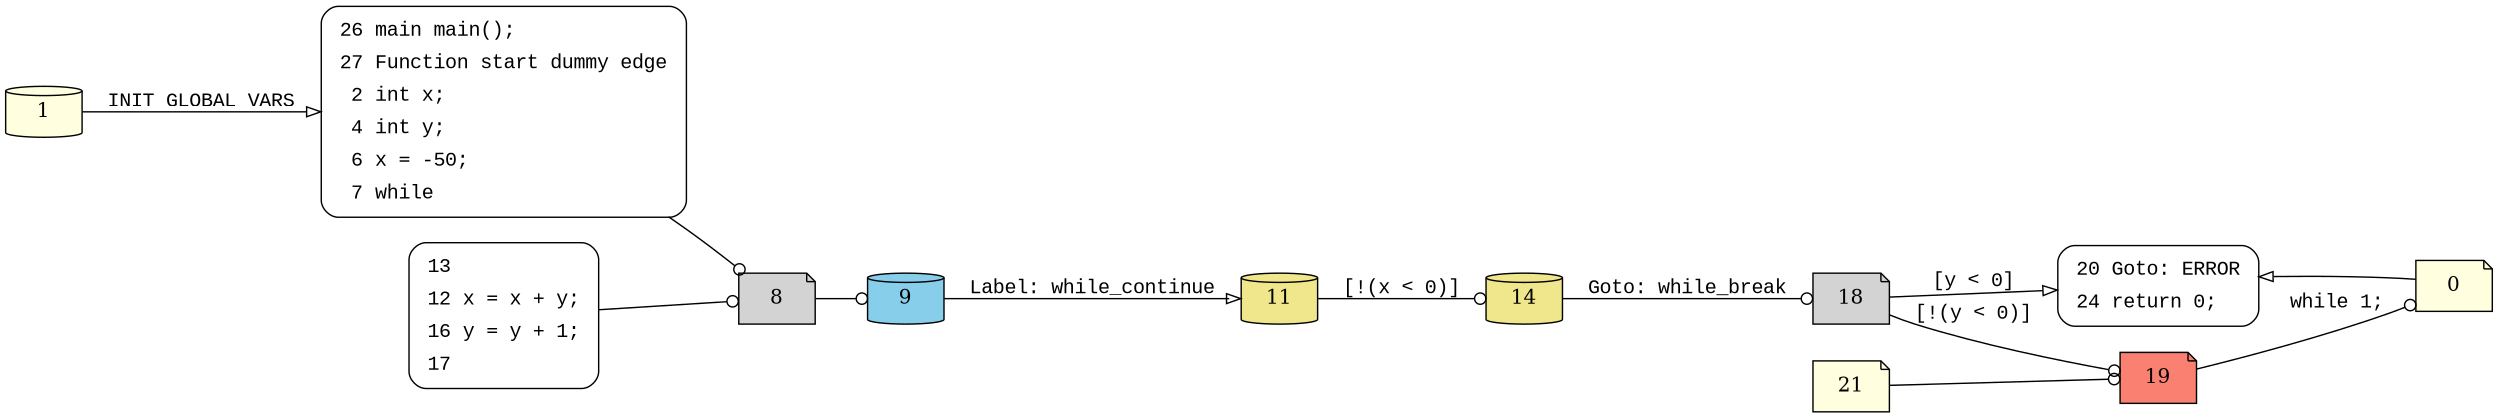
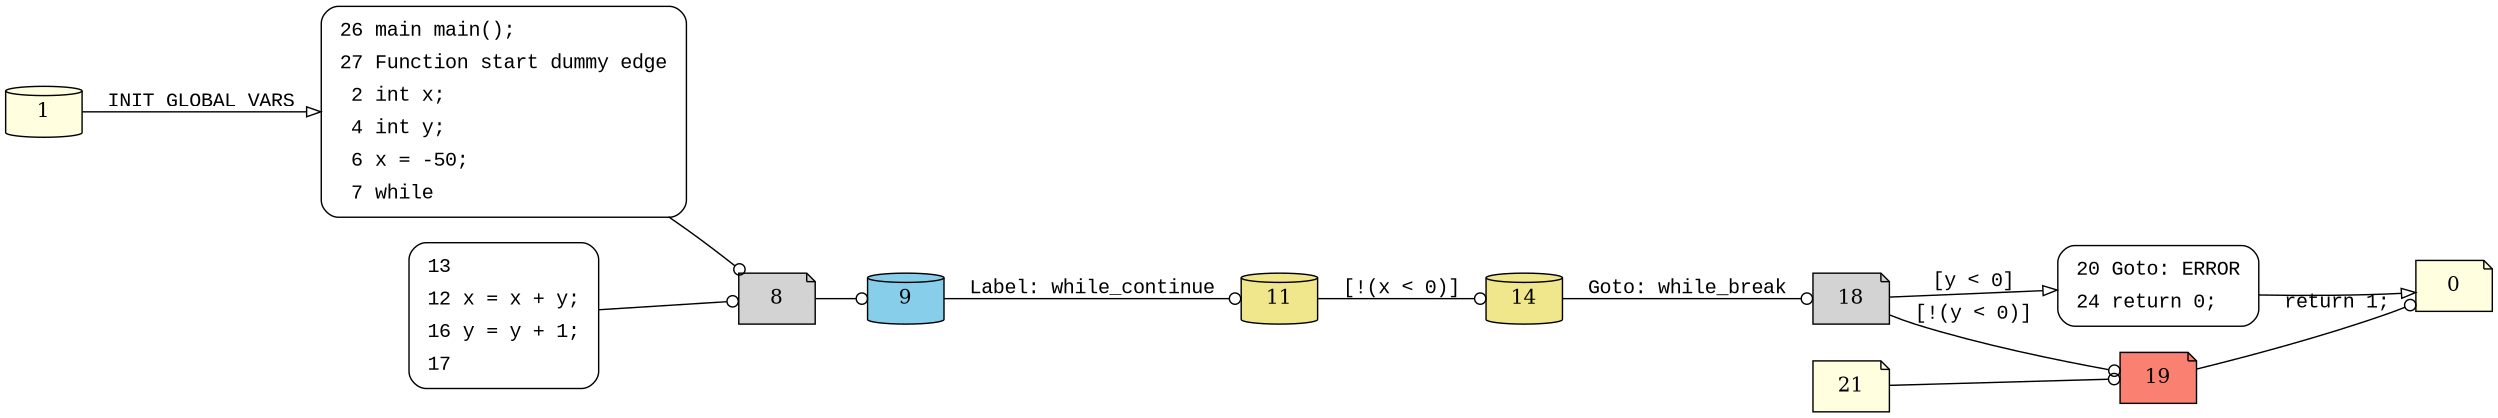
(2345, 277) -> (2330, 295)
(1087, 299) -> (1087, 299)
(2337, 302) -> (2337, 302)
